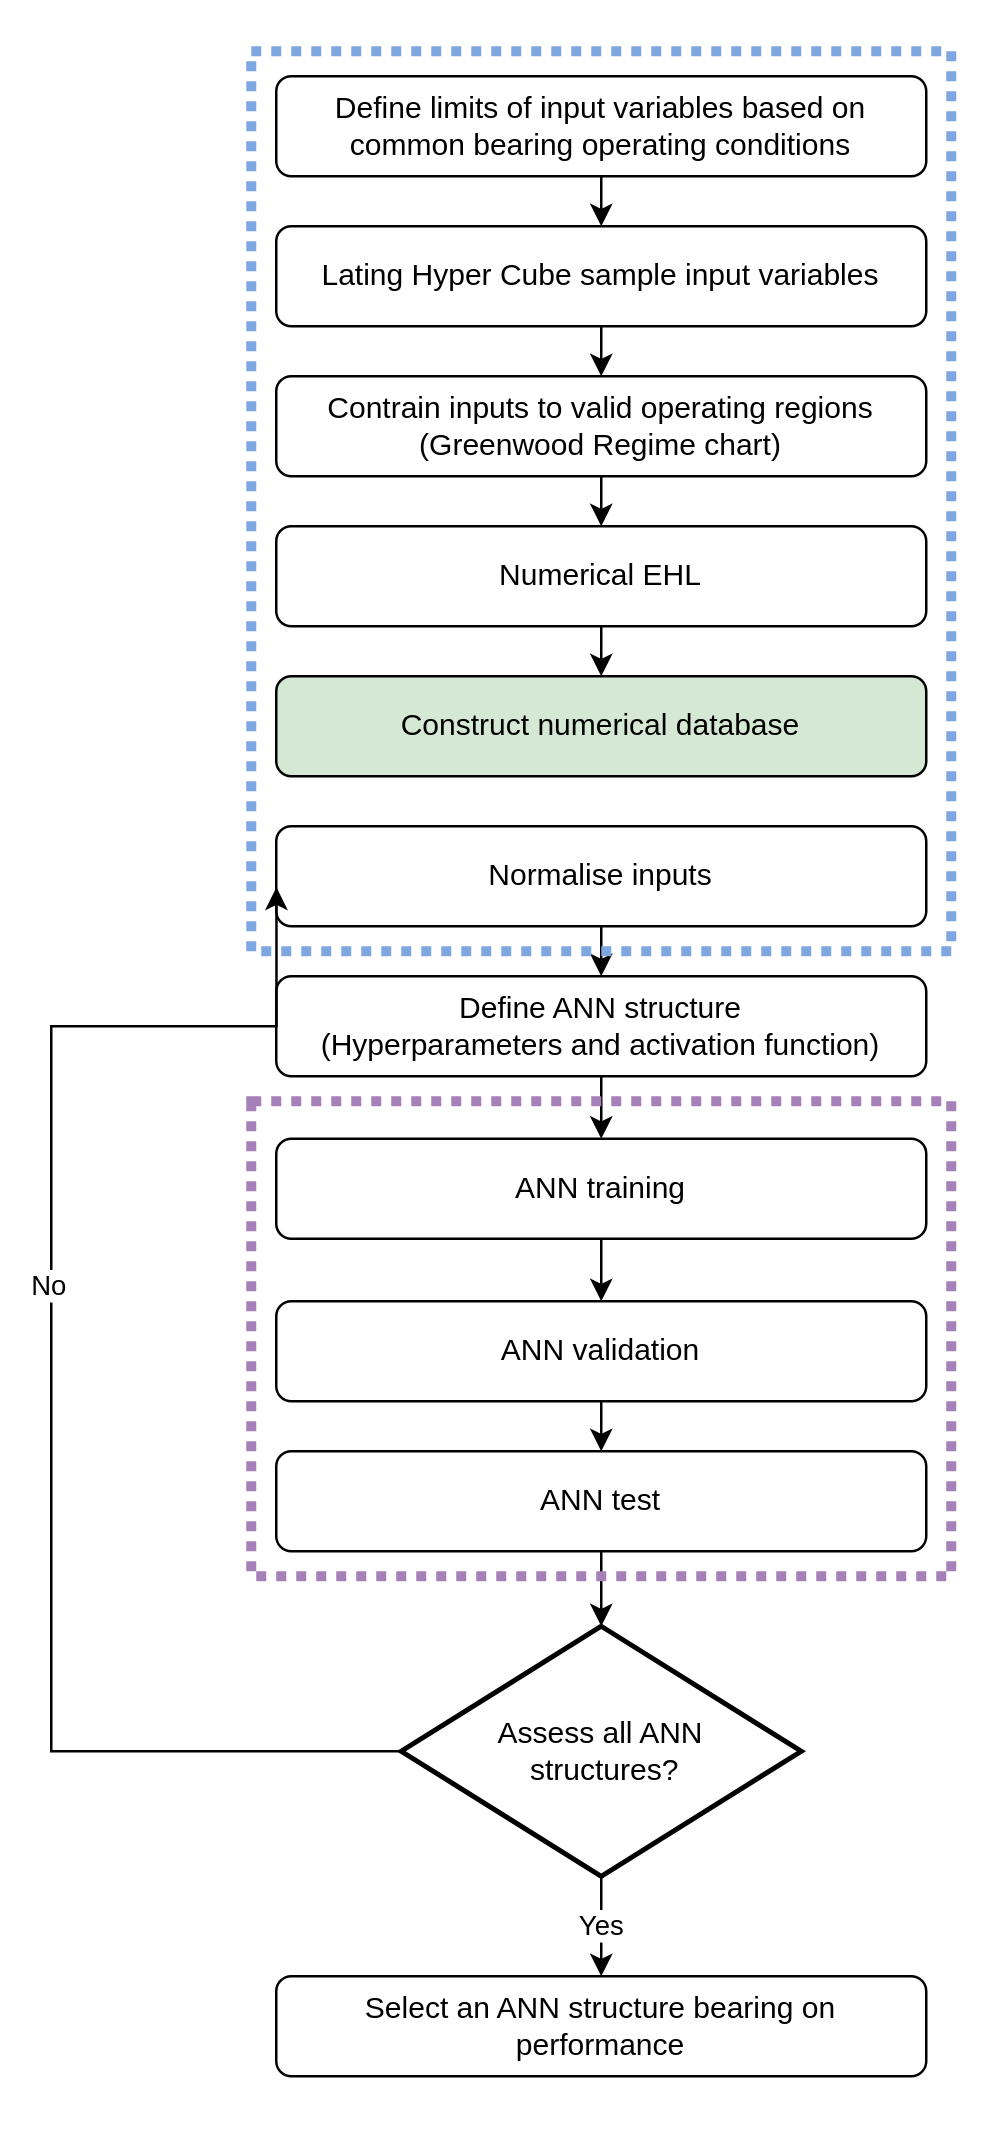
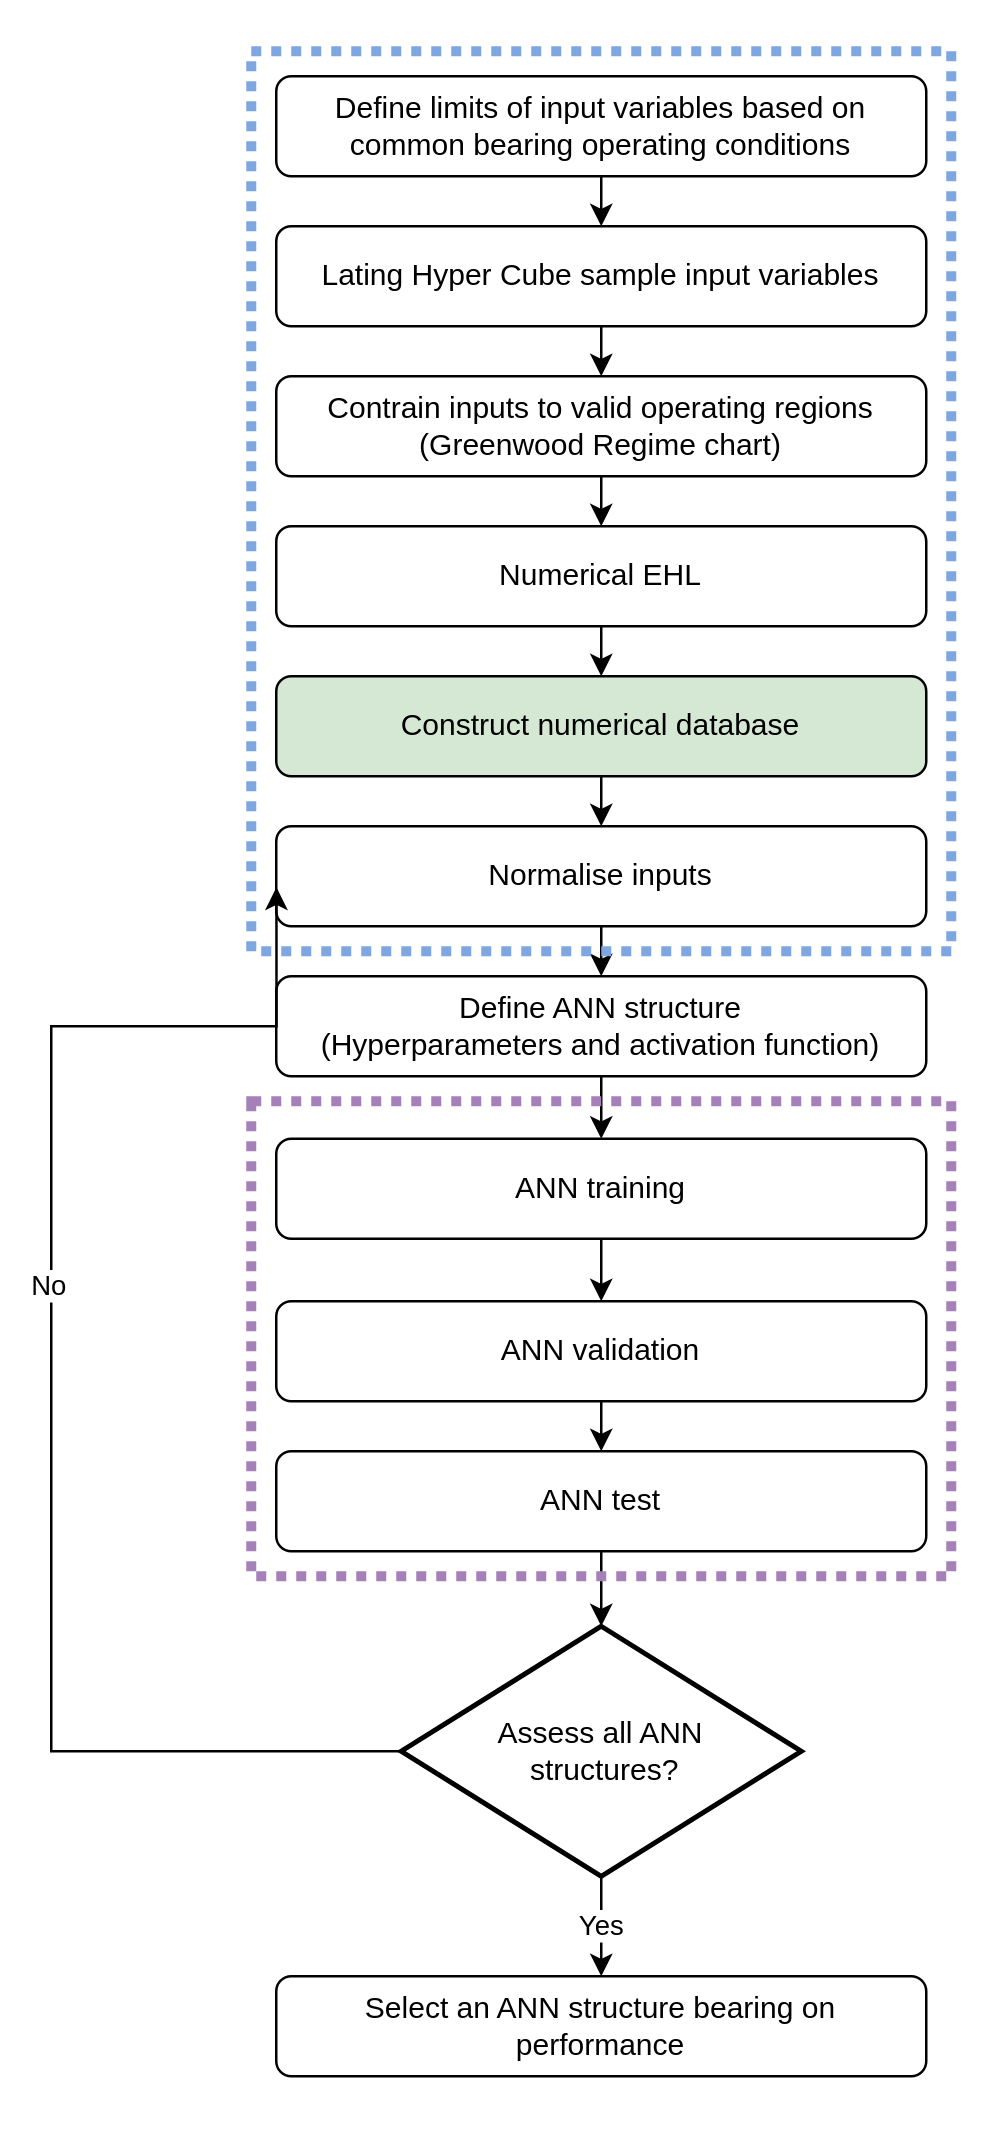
none -> (601, 793)
